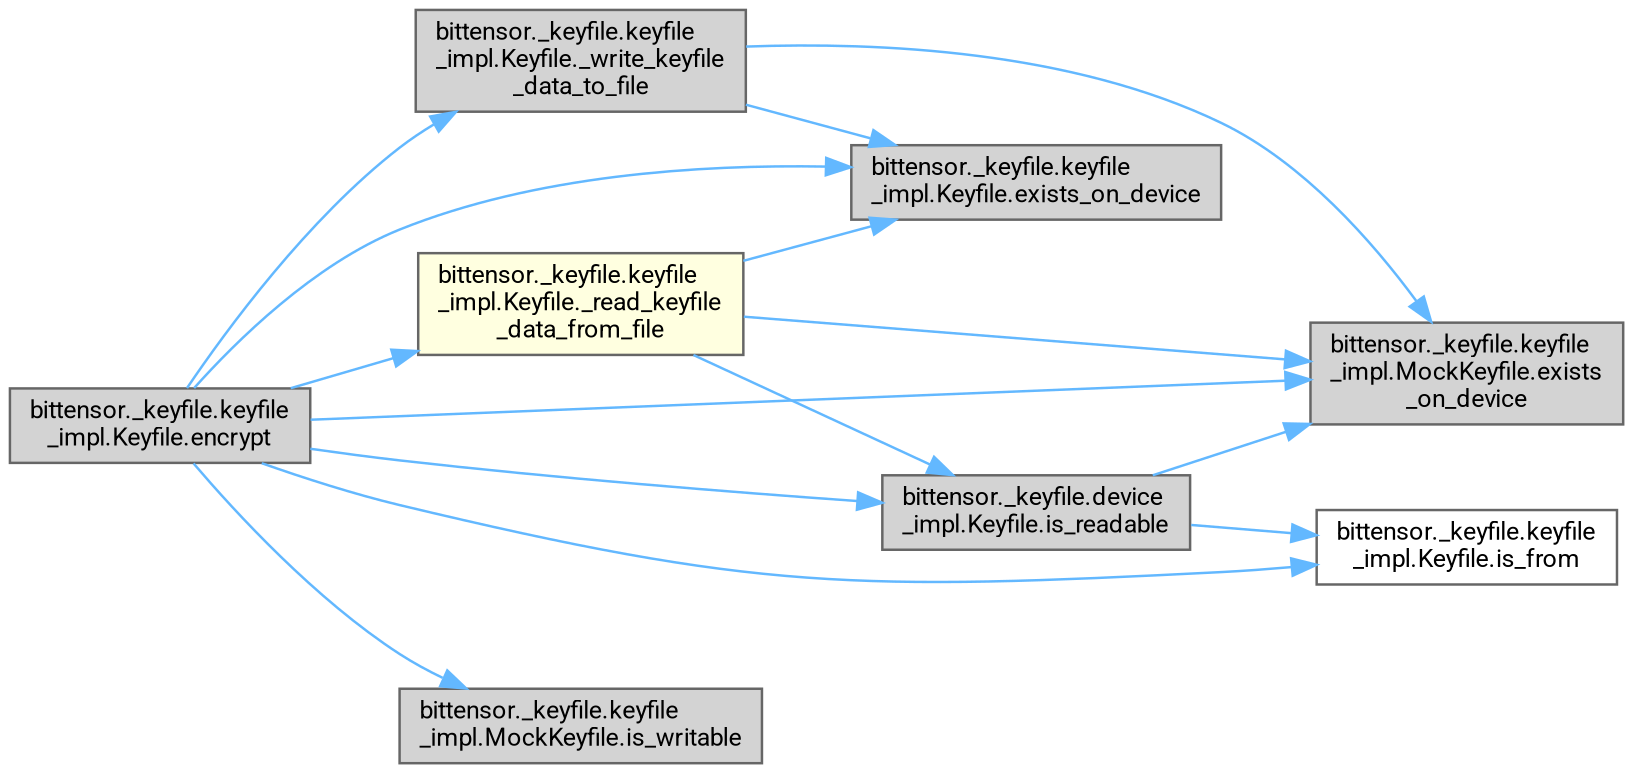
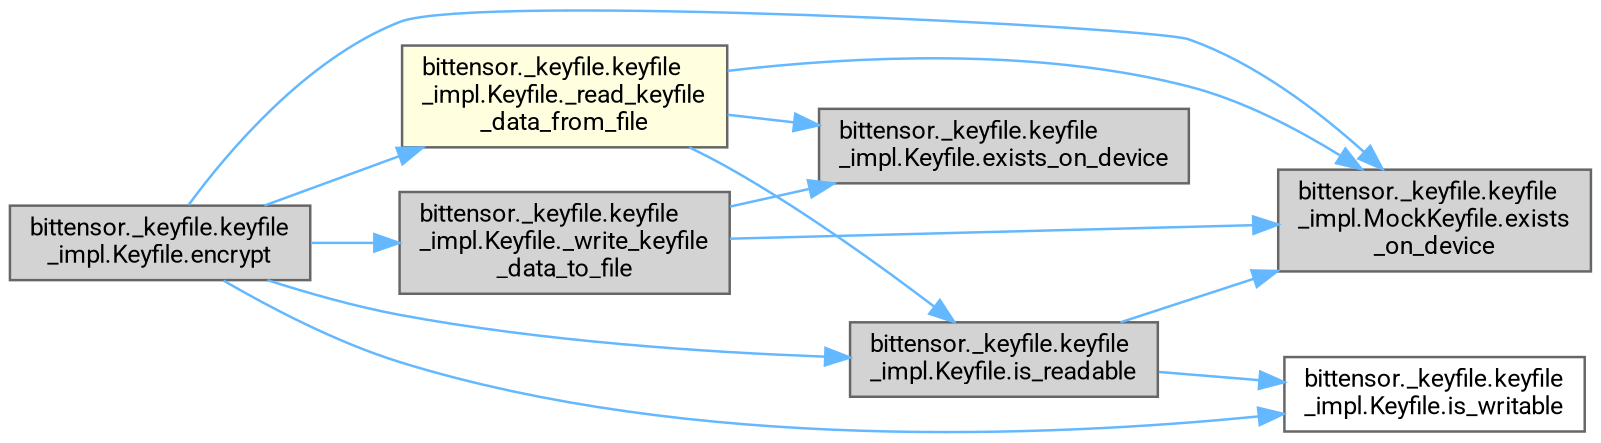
(481, 203) -> none
(1036, 513) -> (1004, 360)
(1467, 547) -> (1435, 394)
(581, 726) -> none
